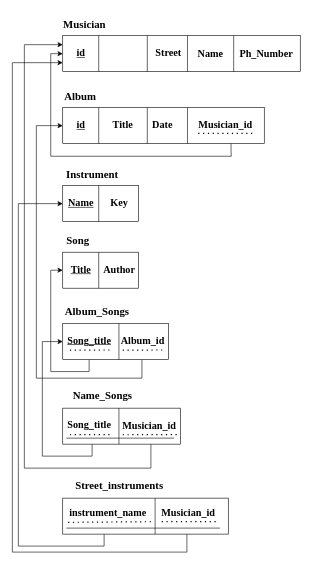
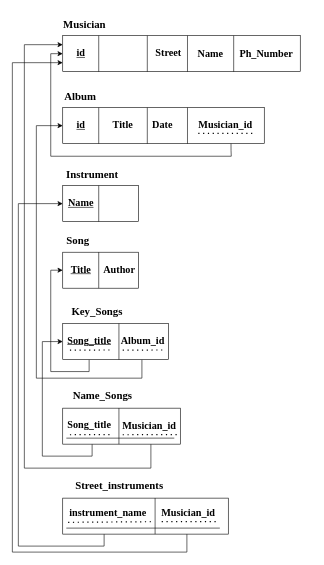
(119, 204) -> none
(97, 312) -> (97, 312)
